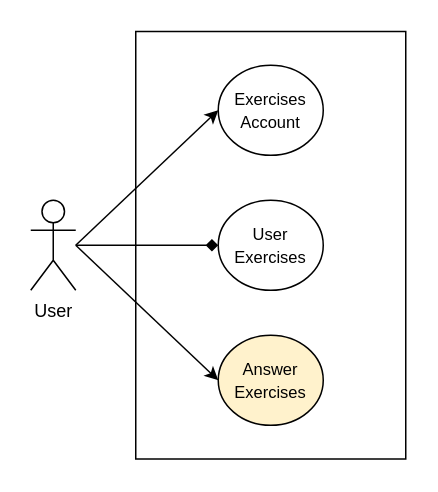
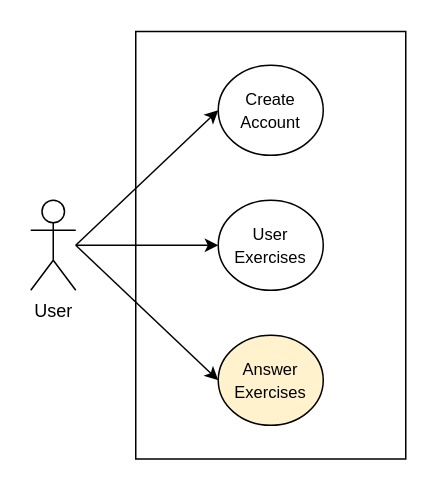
(271, 110) -> (271, 110)
(206, 245) -> (207, 245)
